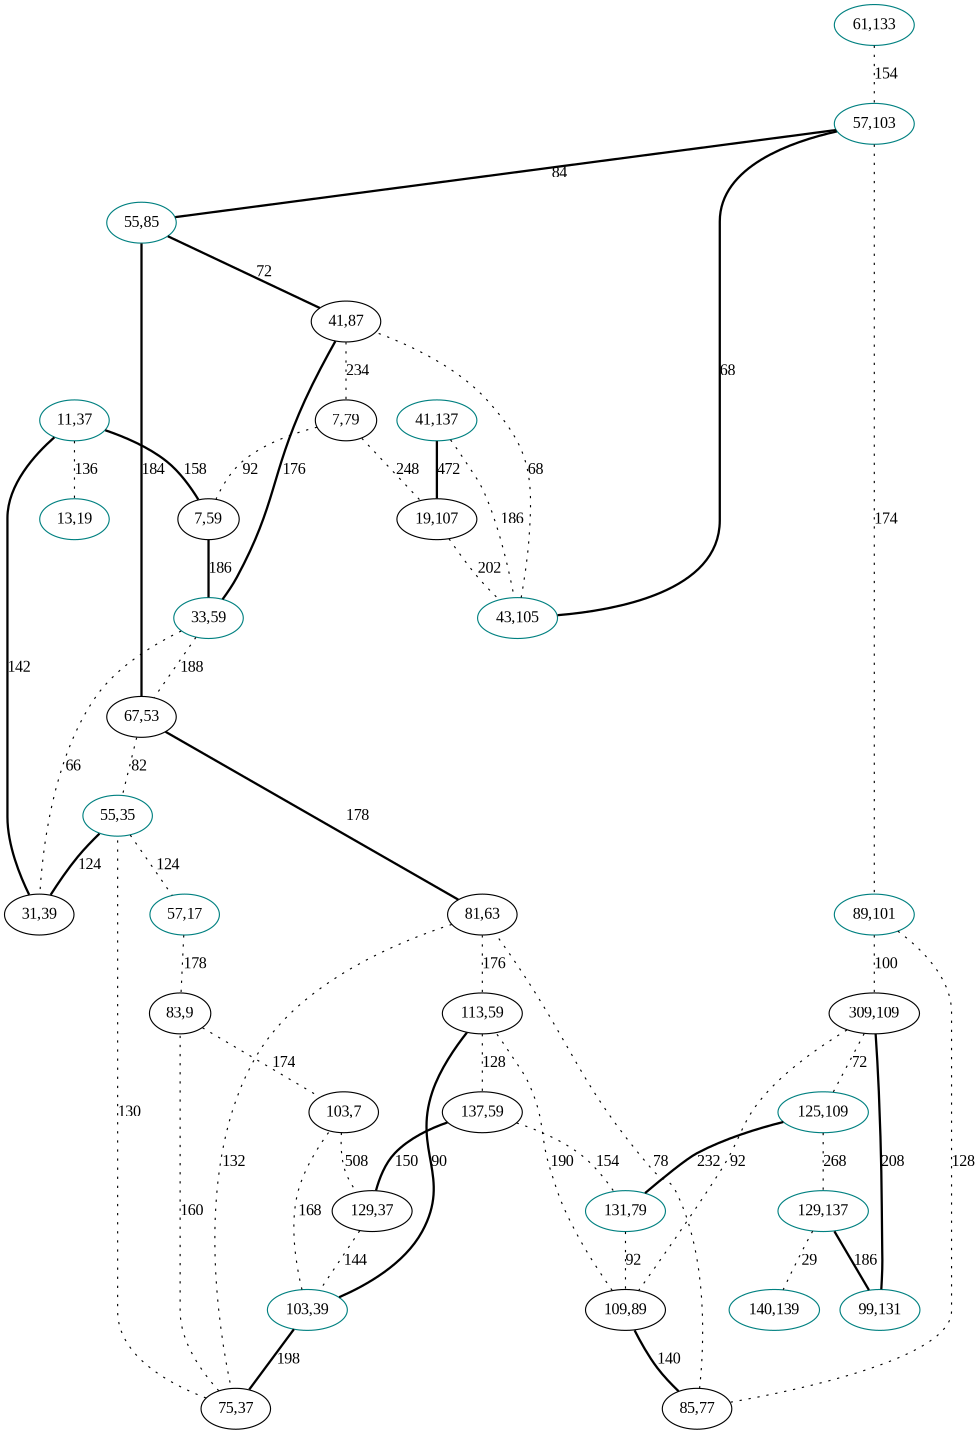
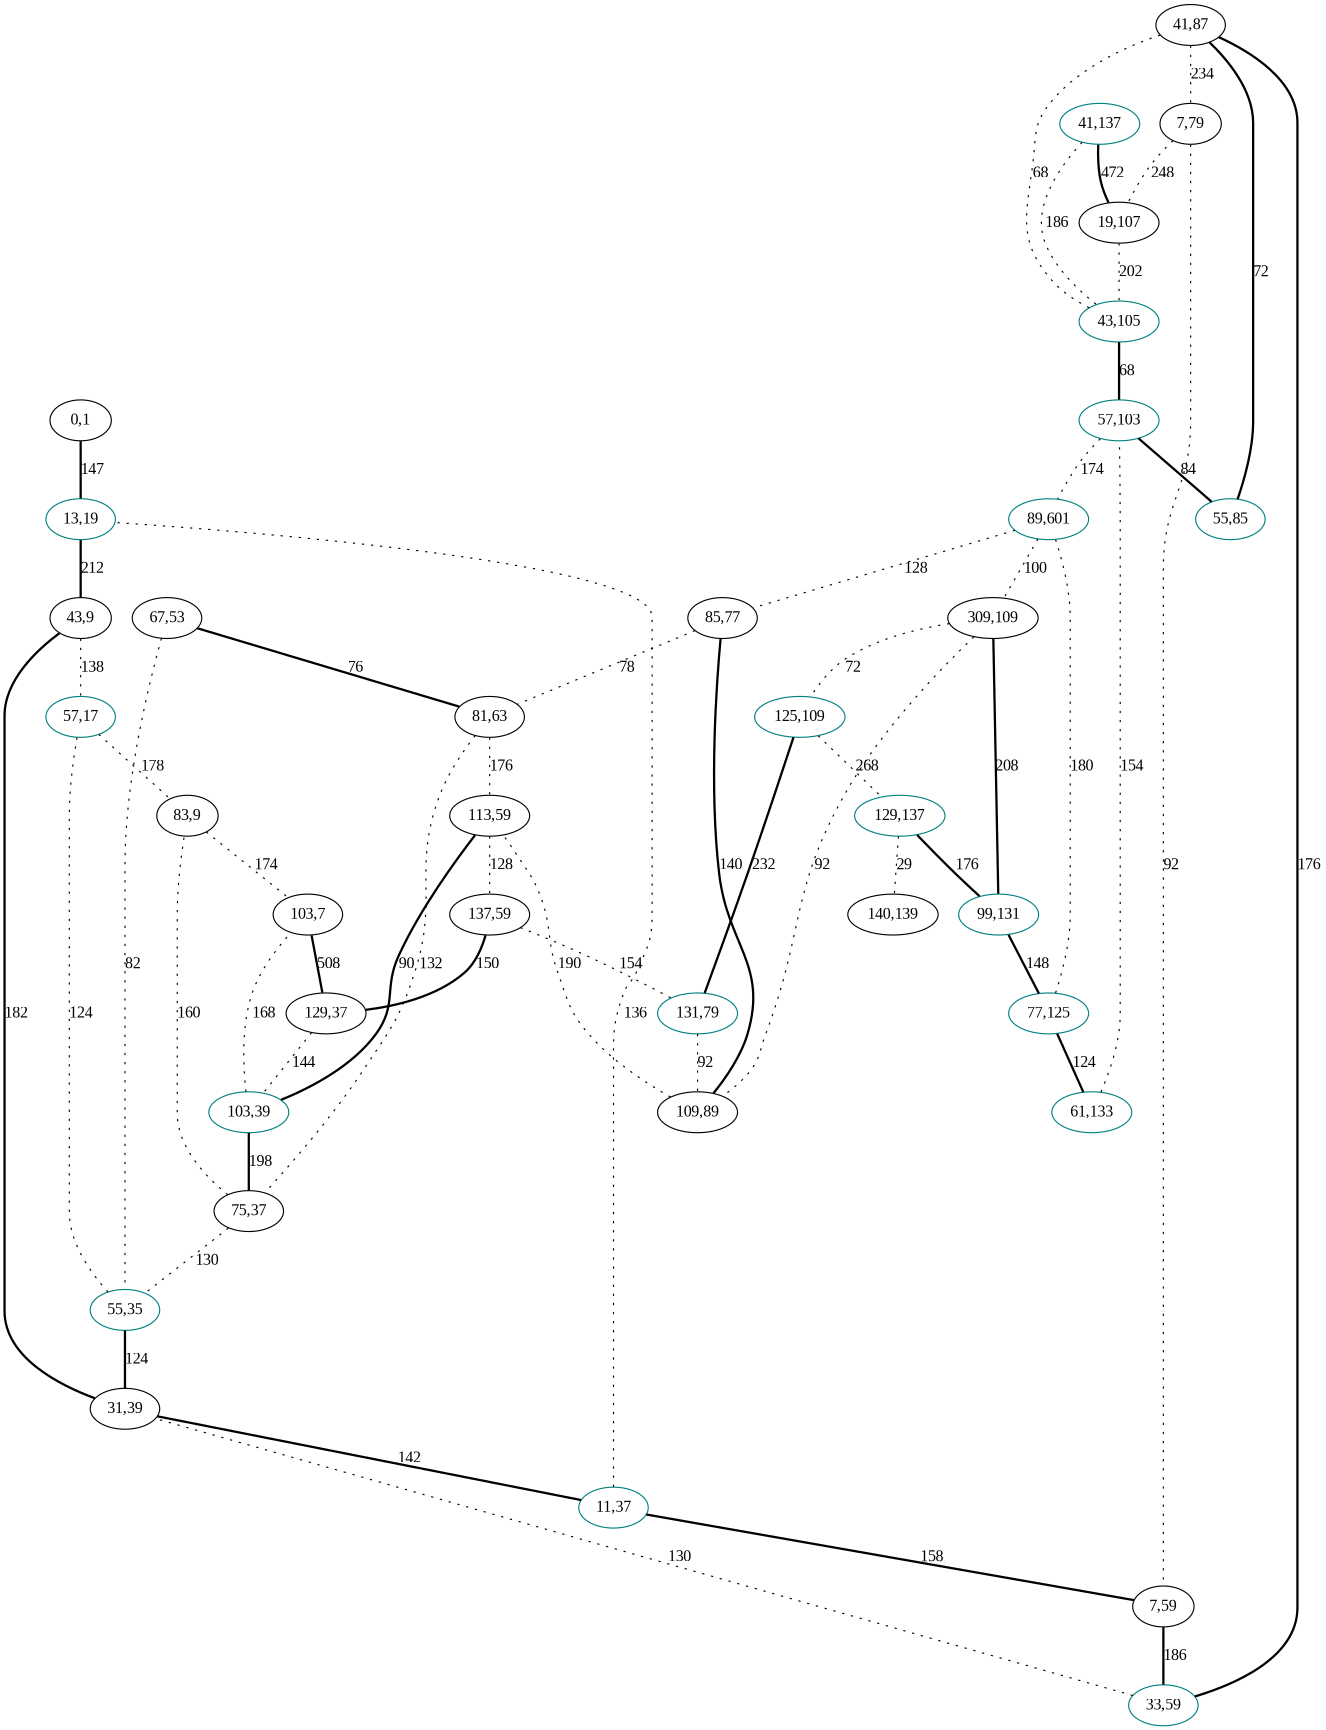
none -> (81, 420)
(142, 470) -> none
none -> (81, 618)
(175, 668) -> none
(73, 766) -> (680, 1557)
(358, 816) -> (356, 667)
(874, 915) -> (1049, 519)
none -> (1049, 1013)
(343, 1164) -> (317, 964)
(866, 1261) -> (967, 865)
(774, 1310) -> (893, 915)
